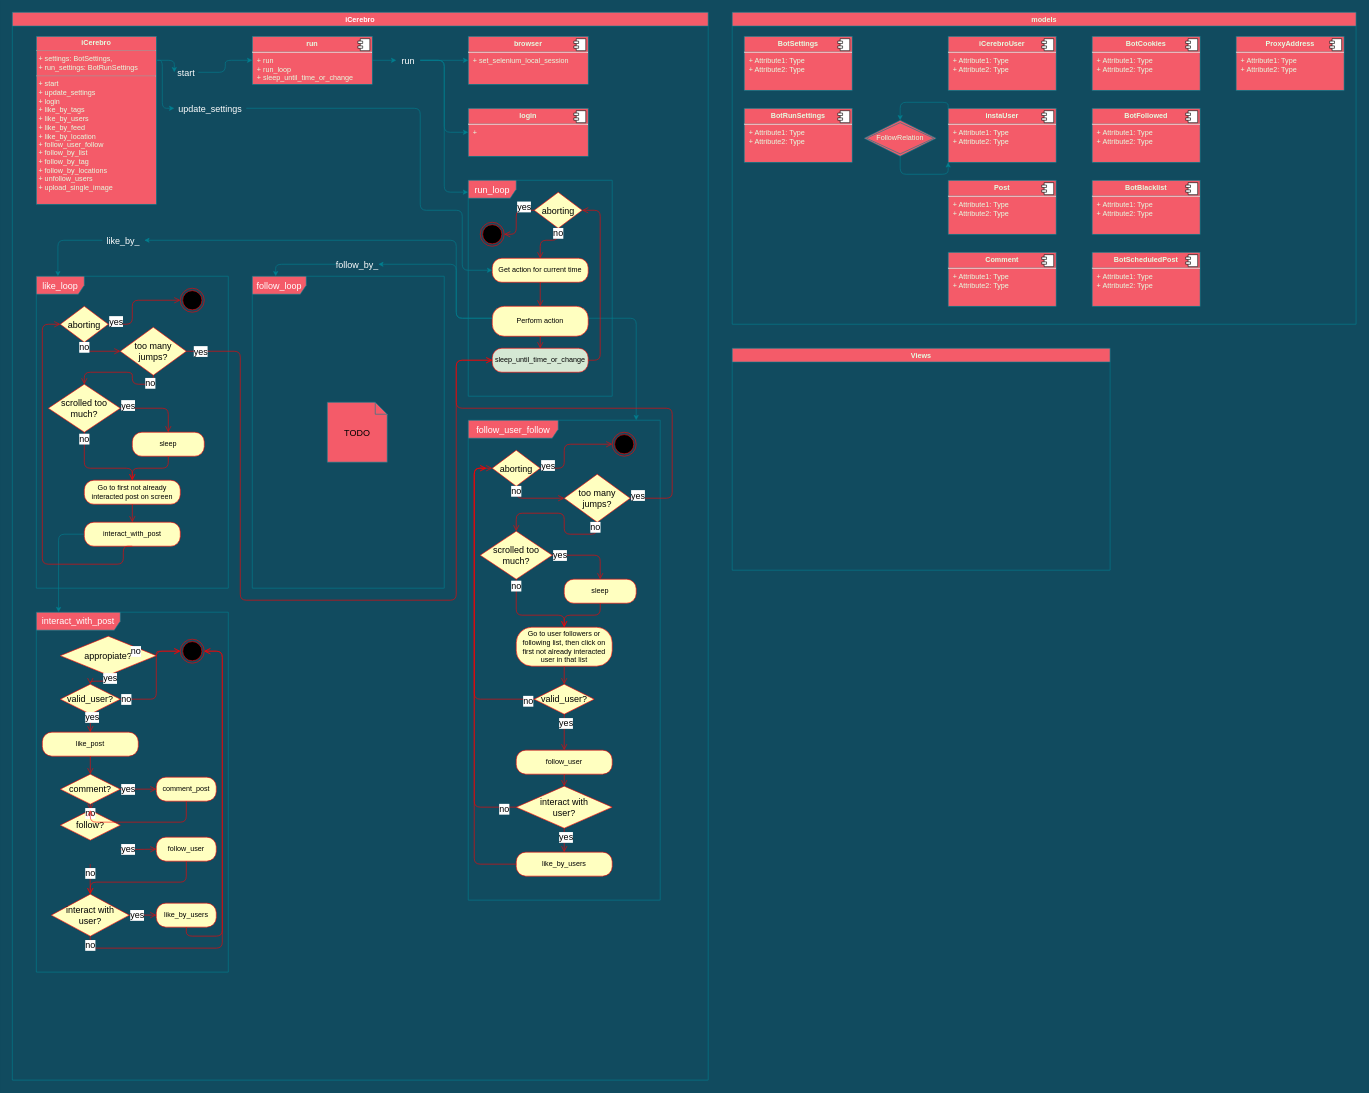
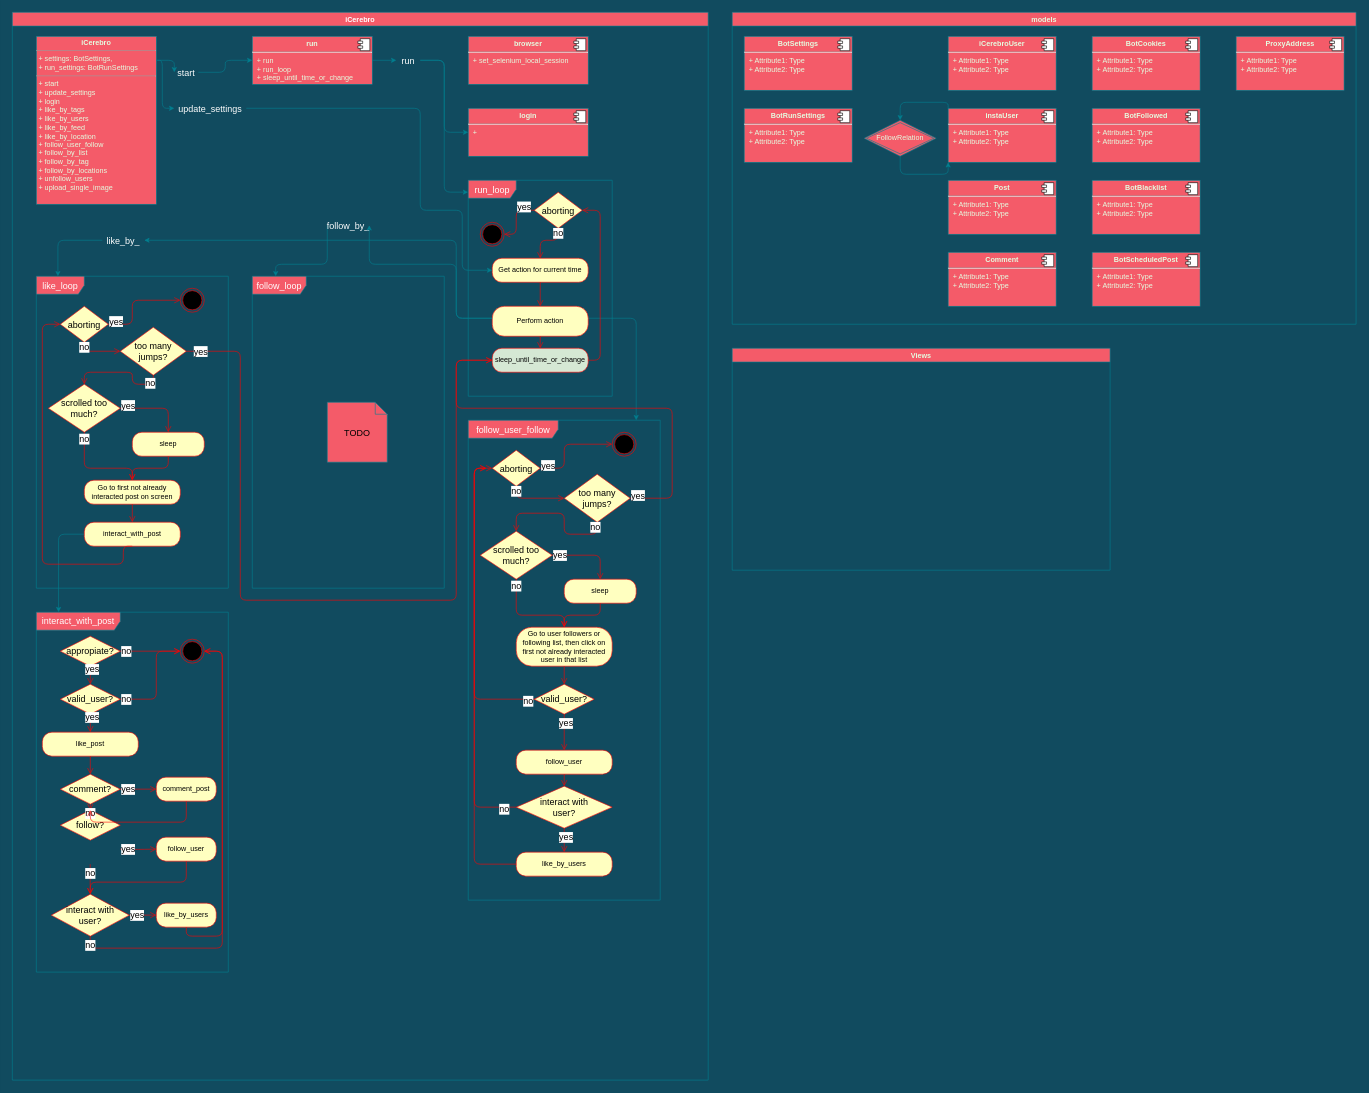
(462, 60) -> none
(357, 264) -> (348, 225)
(108, 656) -> (90, 651)
